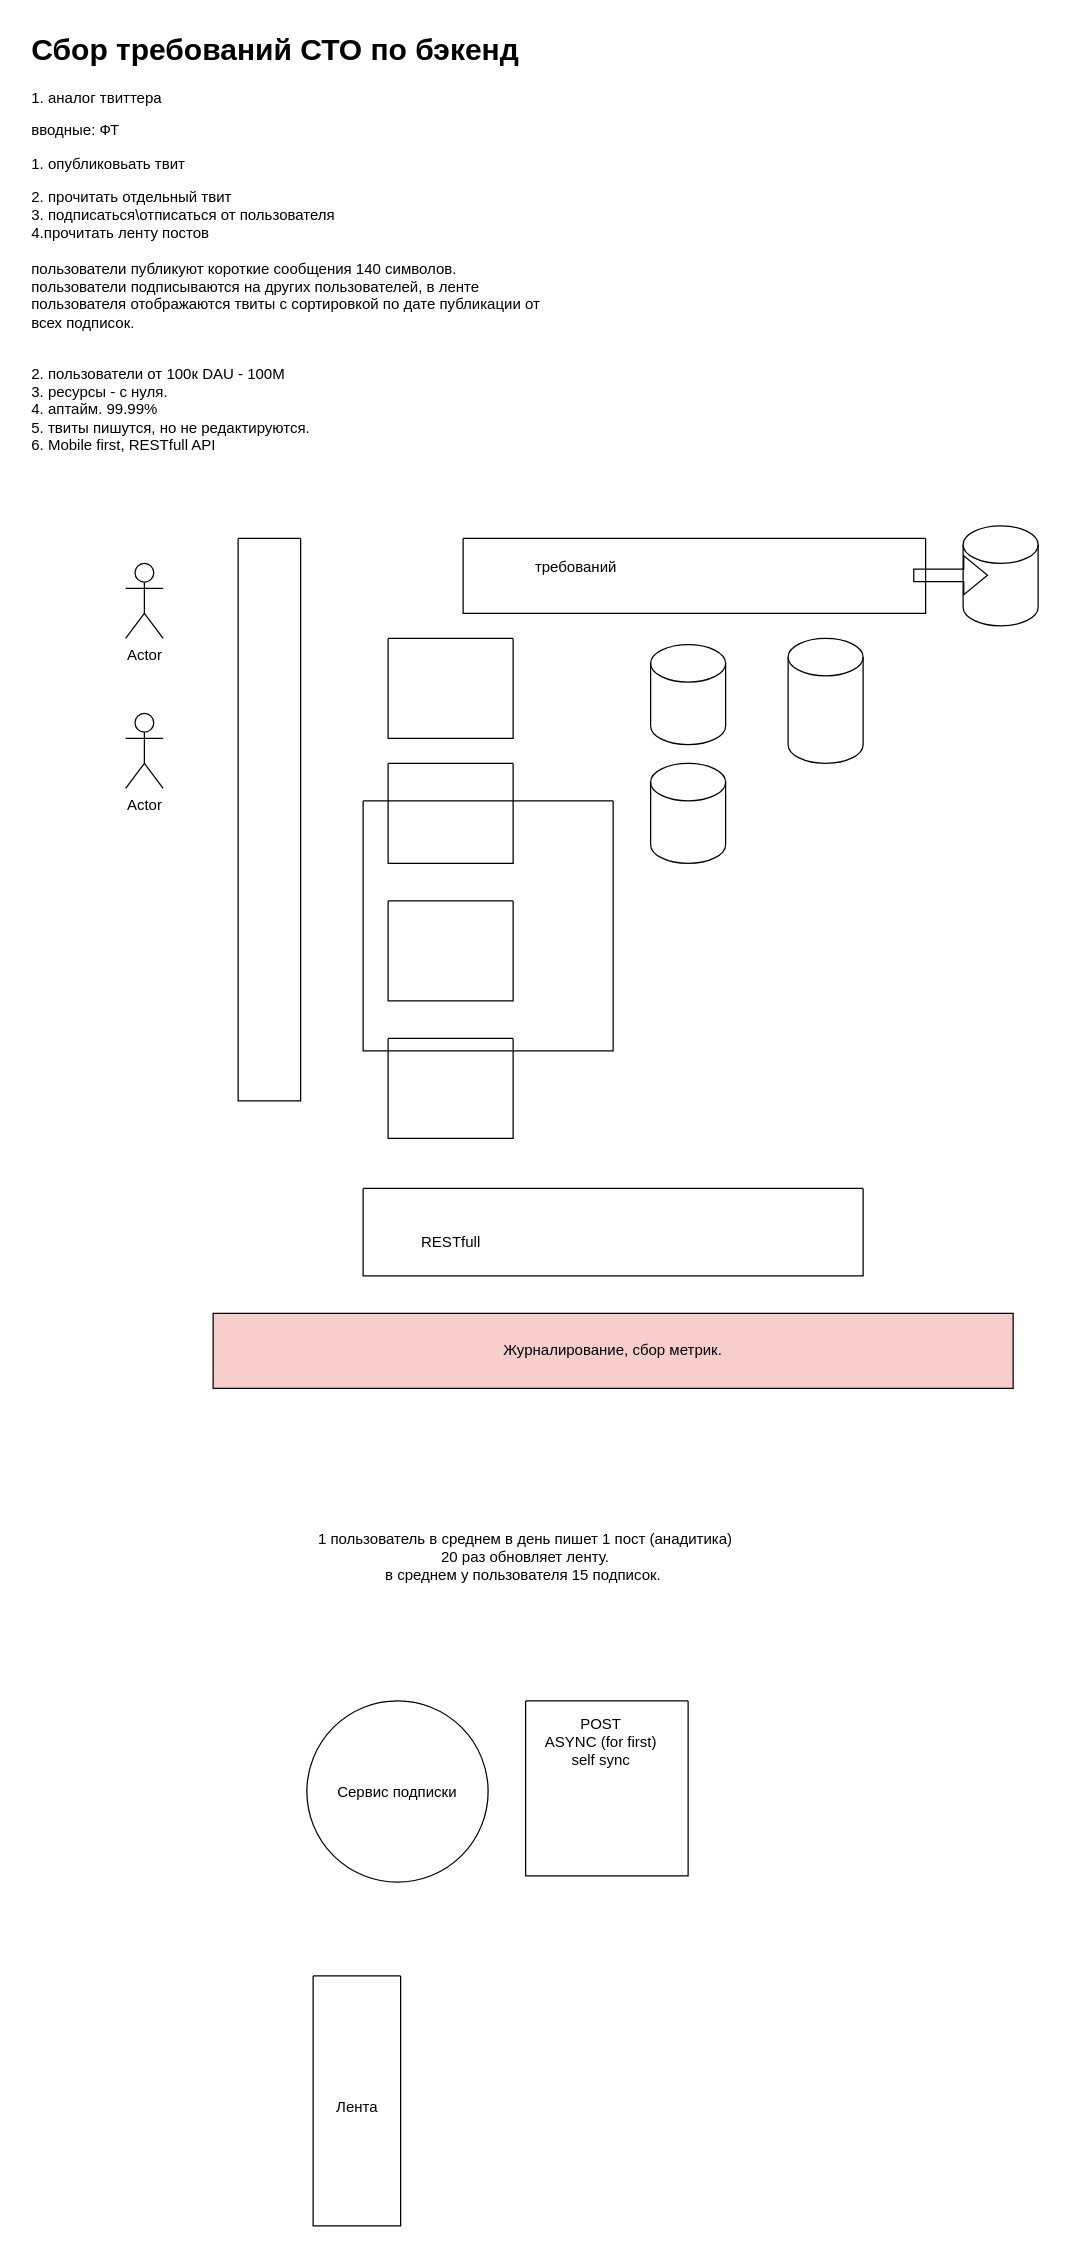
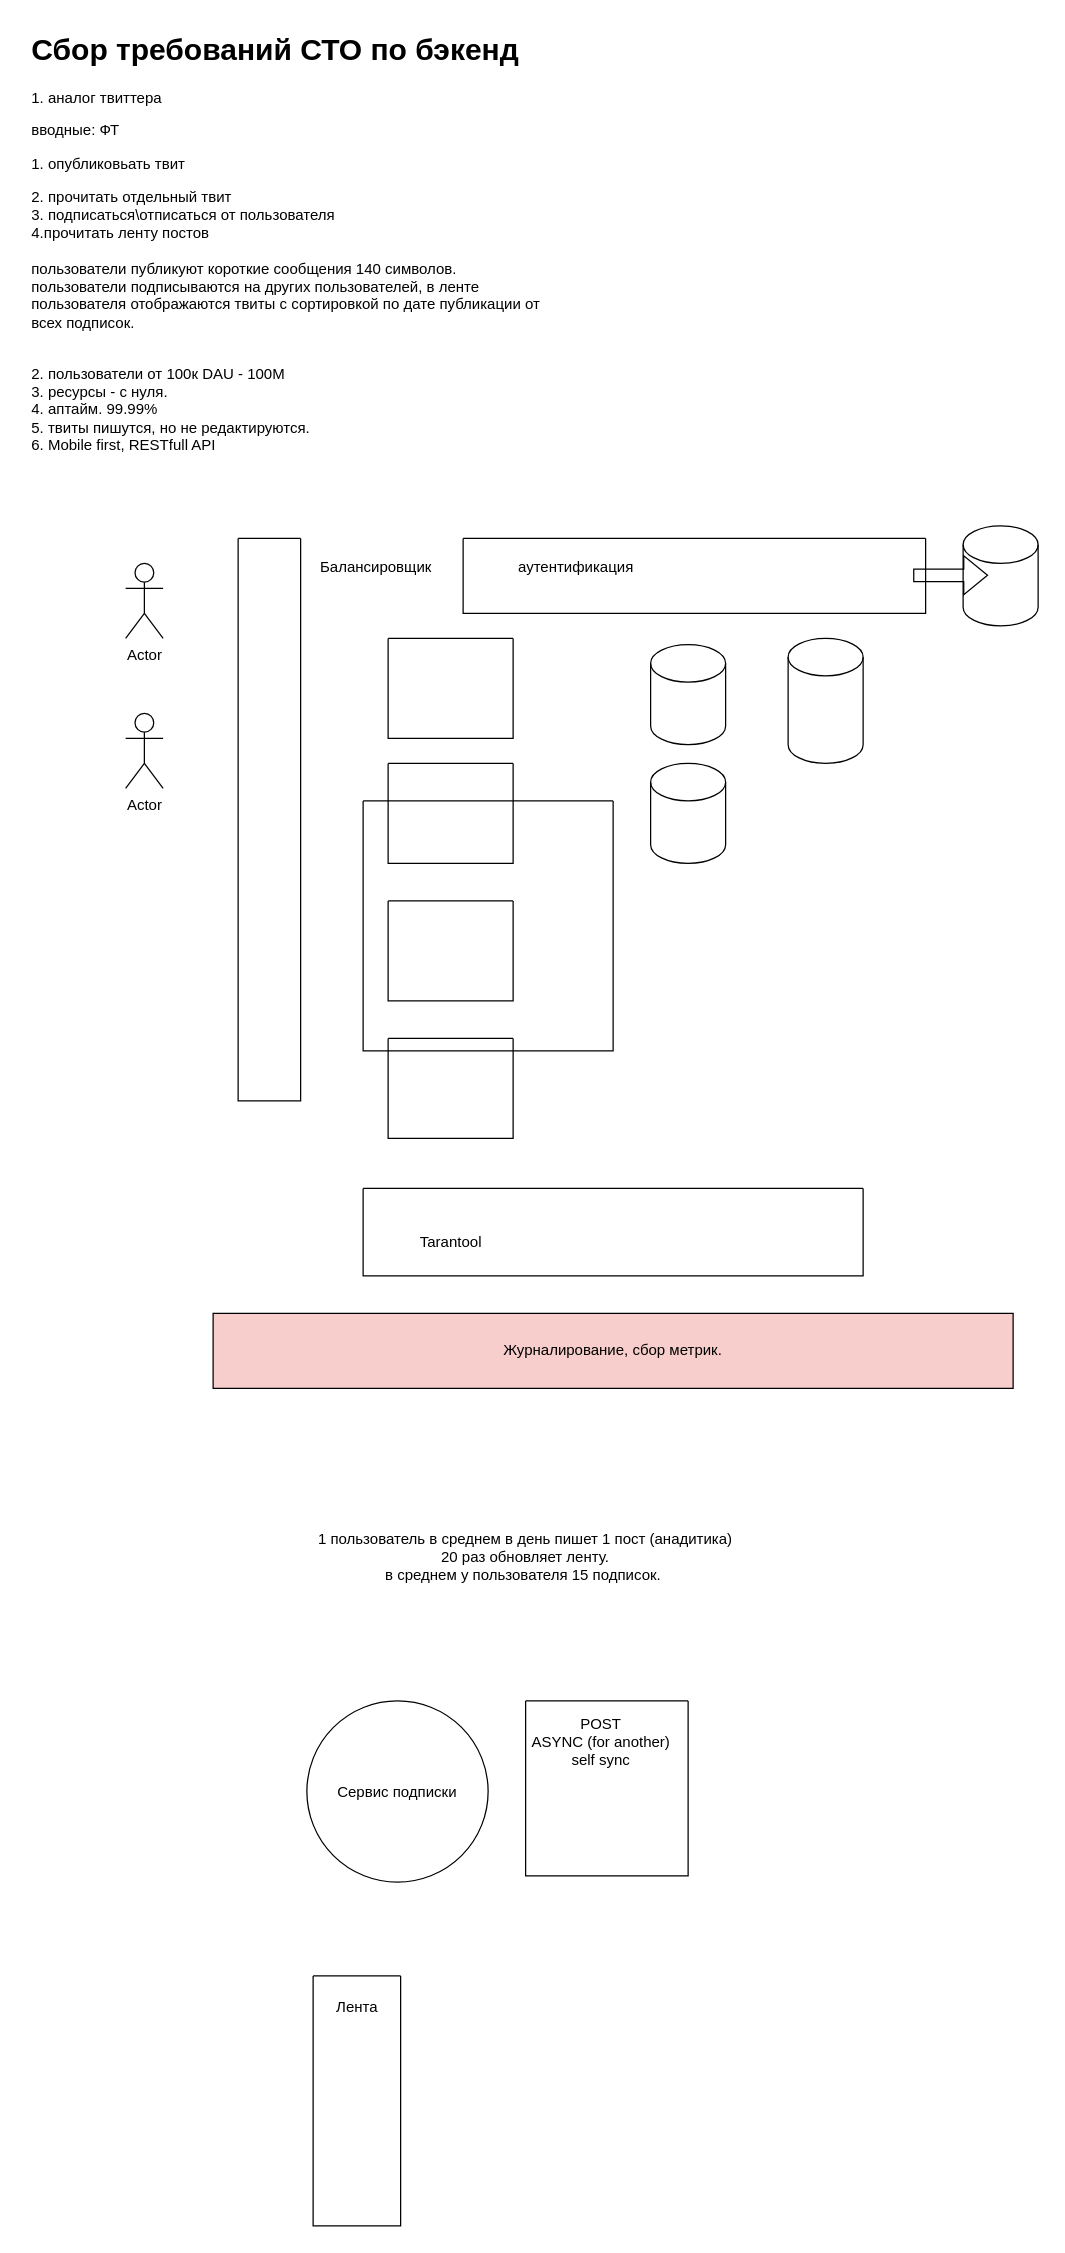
none -> (376, 567)
(576, 567) -> (576, 567)
(451, 1242) -> (451, 1242)
(601, 1742) -> (601, 1742)
(357, 2107) -> (357, 2007)
